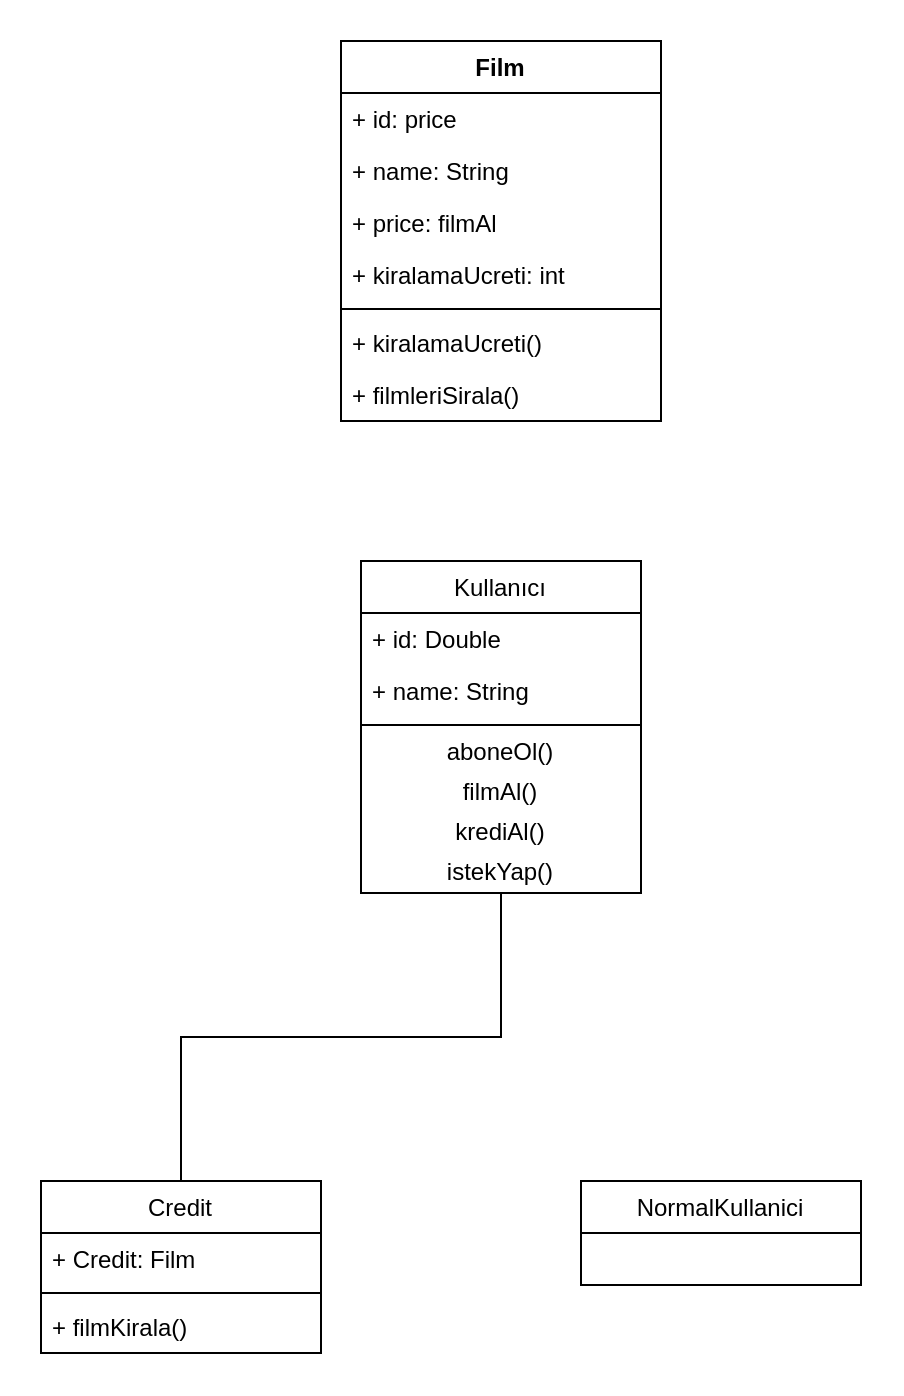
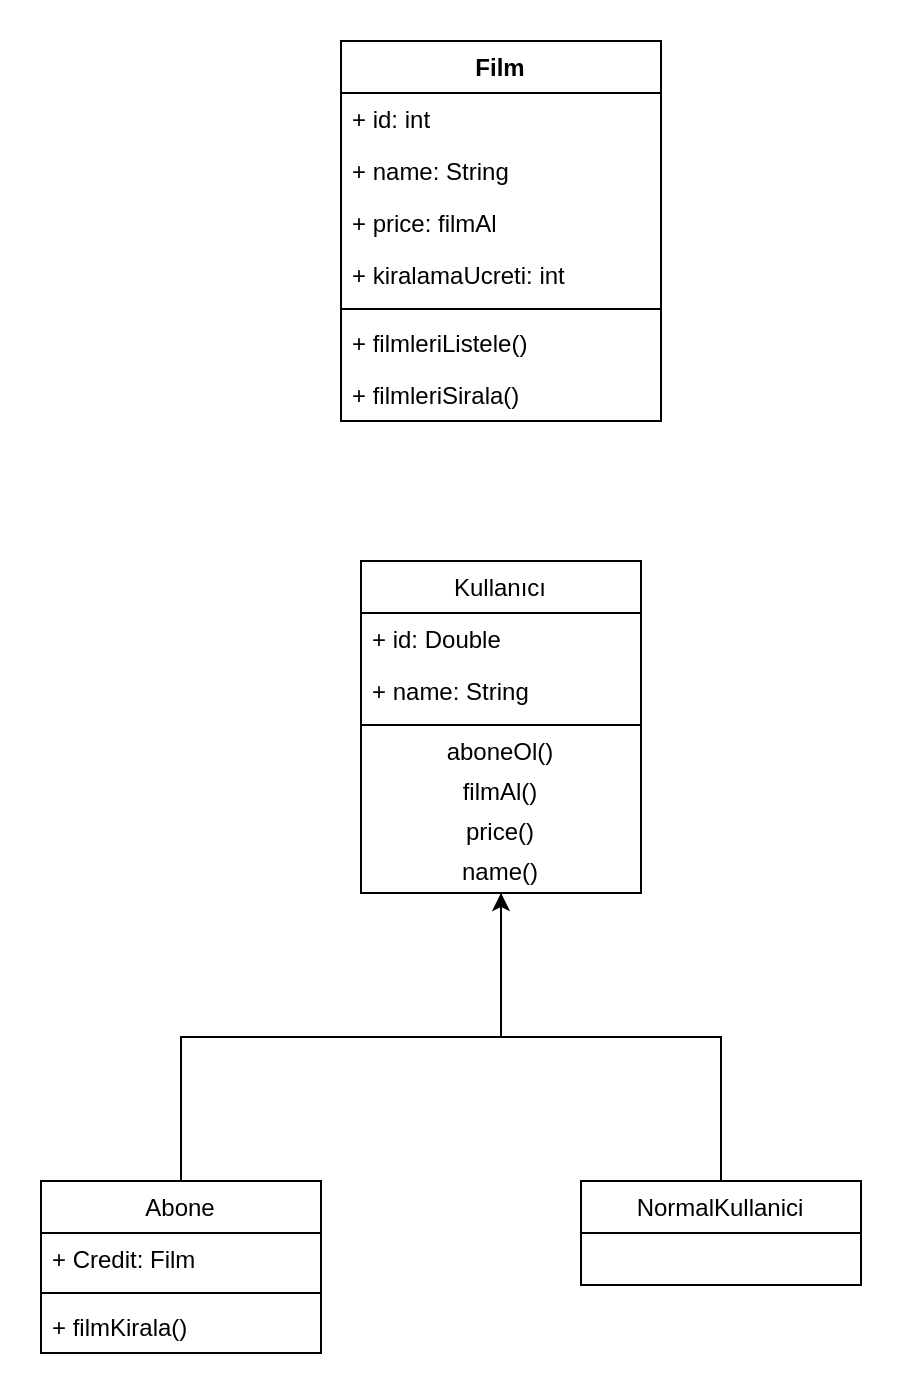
(410, 120) -> (397, 120)
(460, 344) -> (458, 344)
(501, 833) -> (501, 833)
(501, 873) -> (501, 873)
none -> (683, 1037)
(180, 1208) -> (180, 1208)
